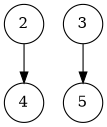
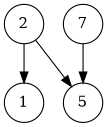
(83, 24) -> (83, 24)
none -> (50, 59)
(24, 103) -> (24, 103)
